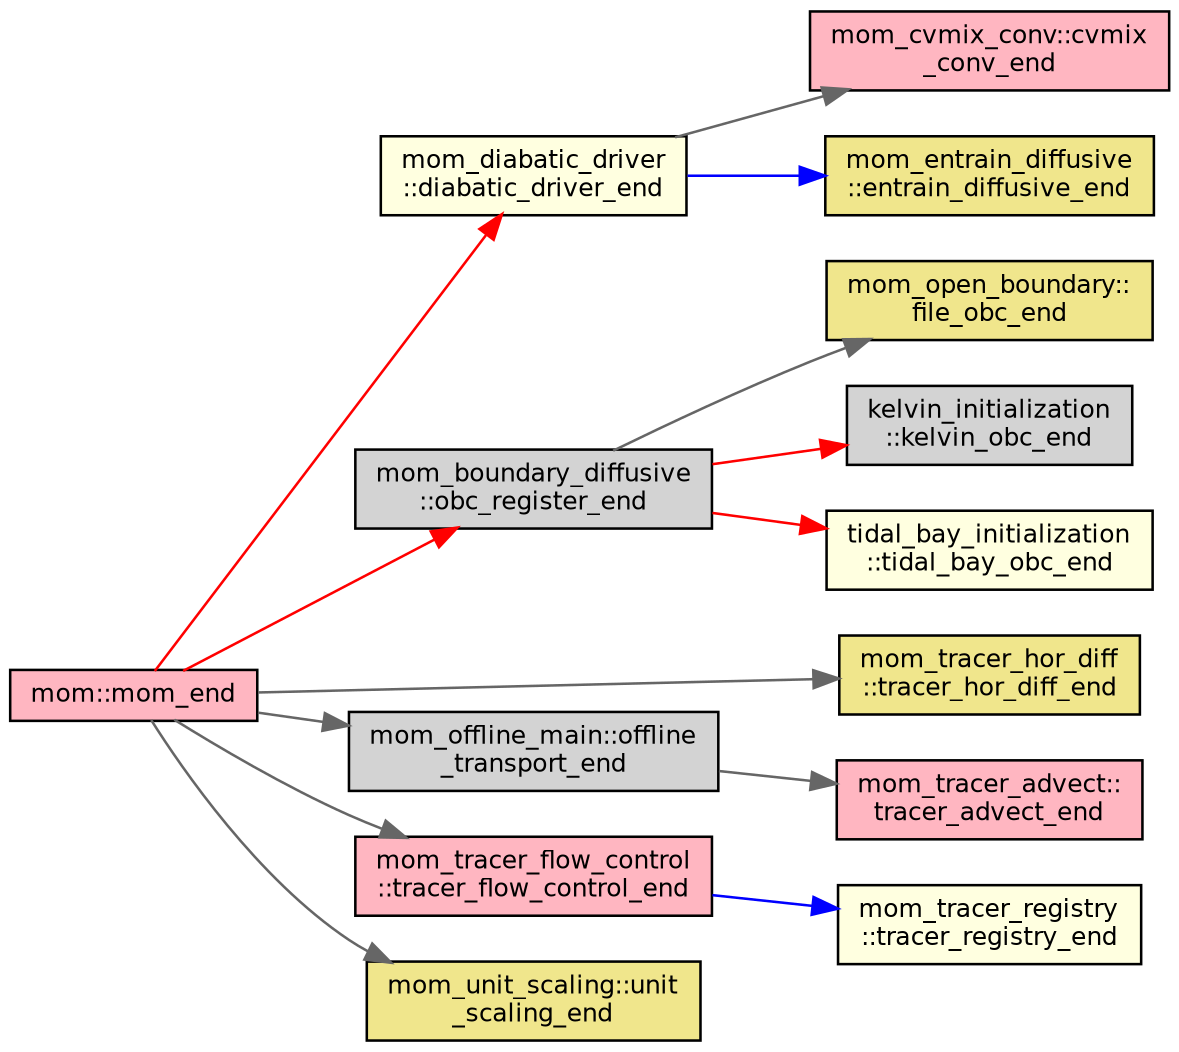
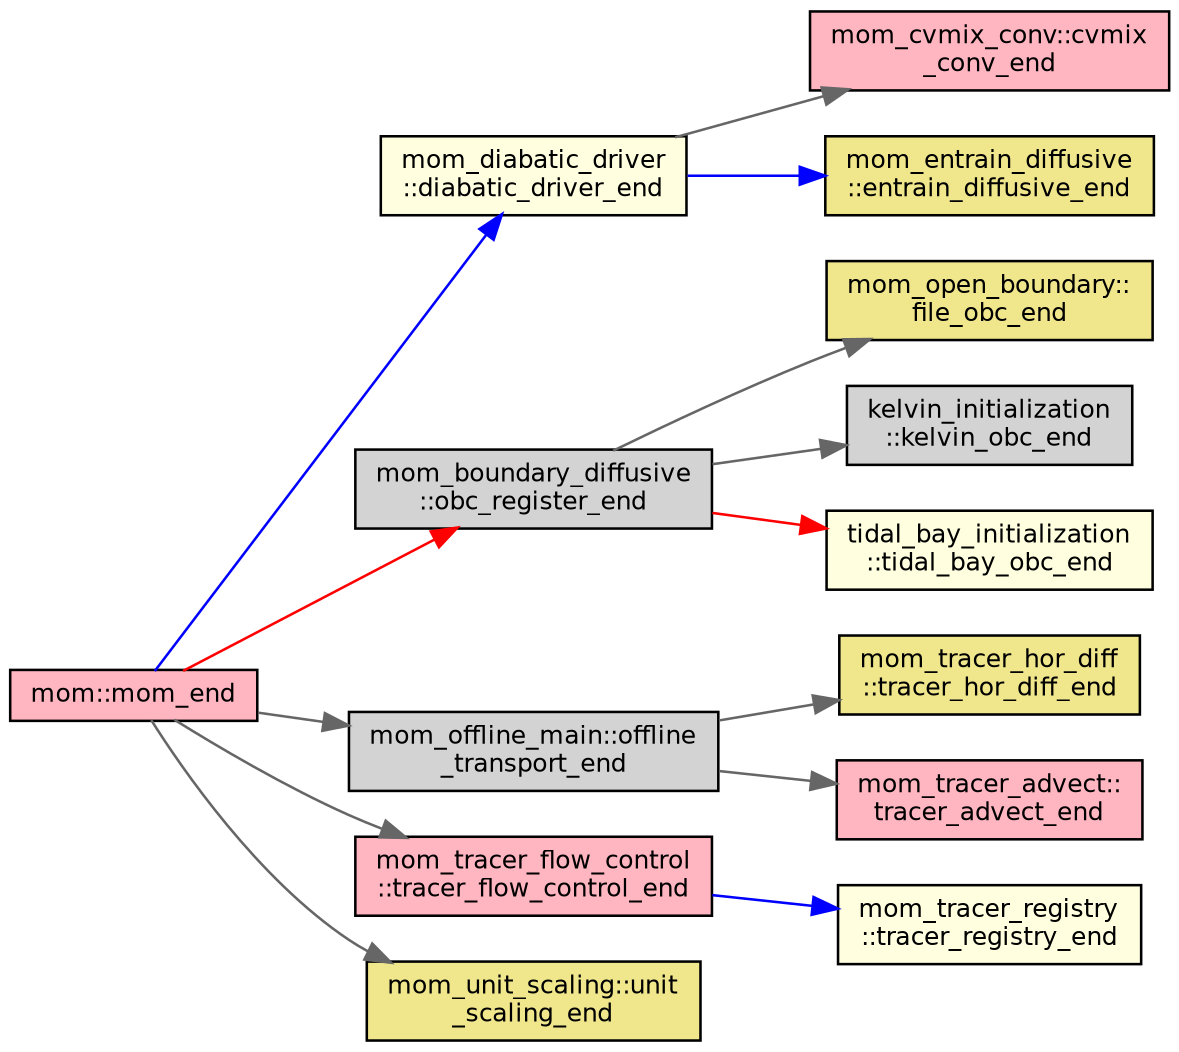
(320, 453) -> (320, 453)
(767, 456) -> (767, 456)
(536, 686) -> (766, 712)
